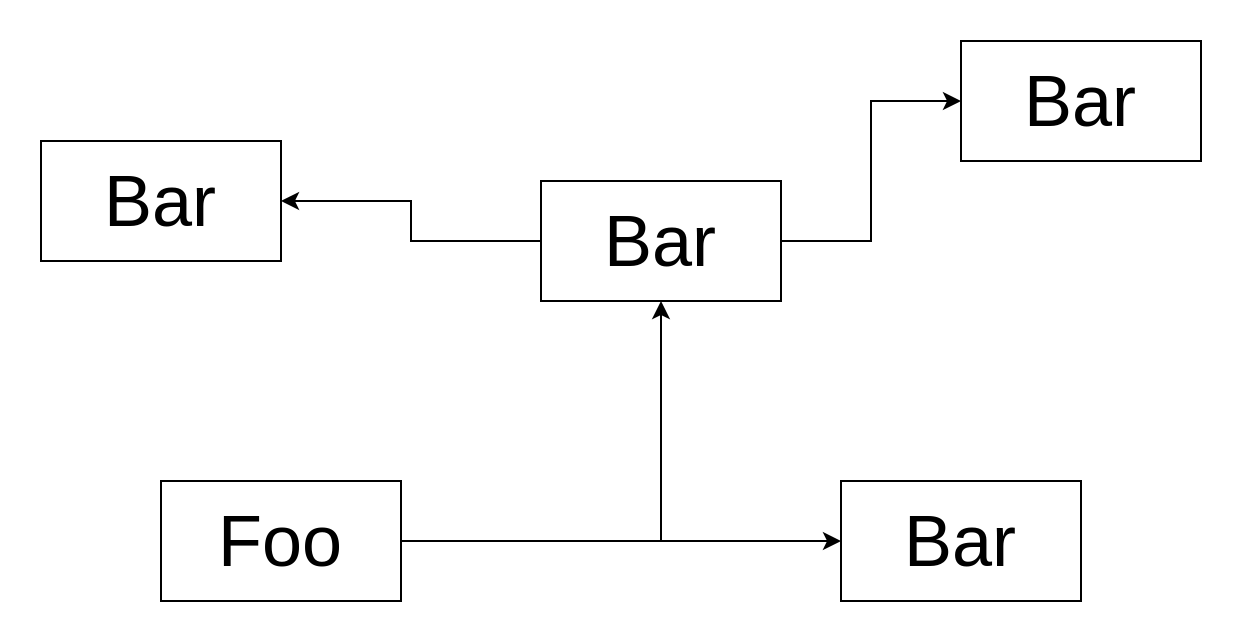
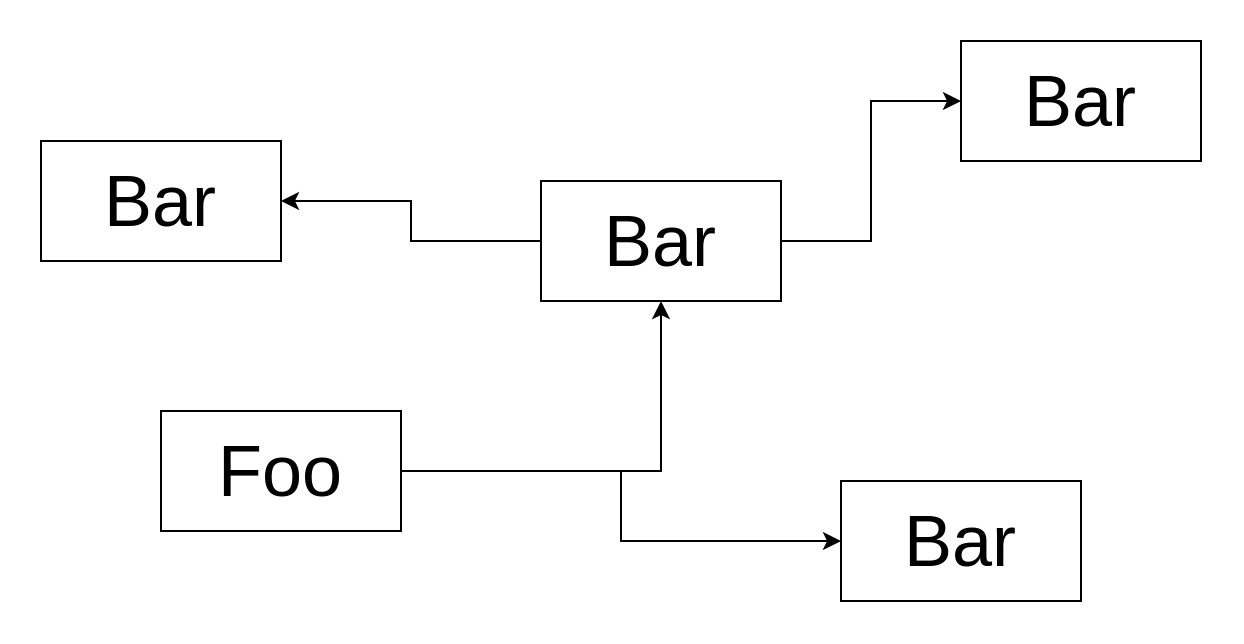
(281, 541) -> (281, 471)
